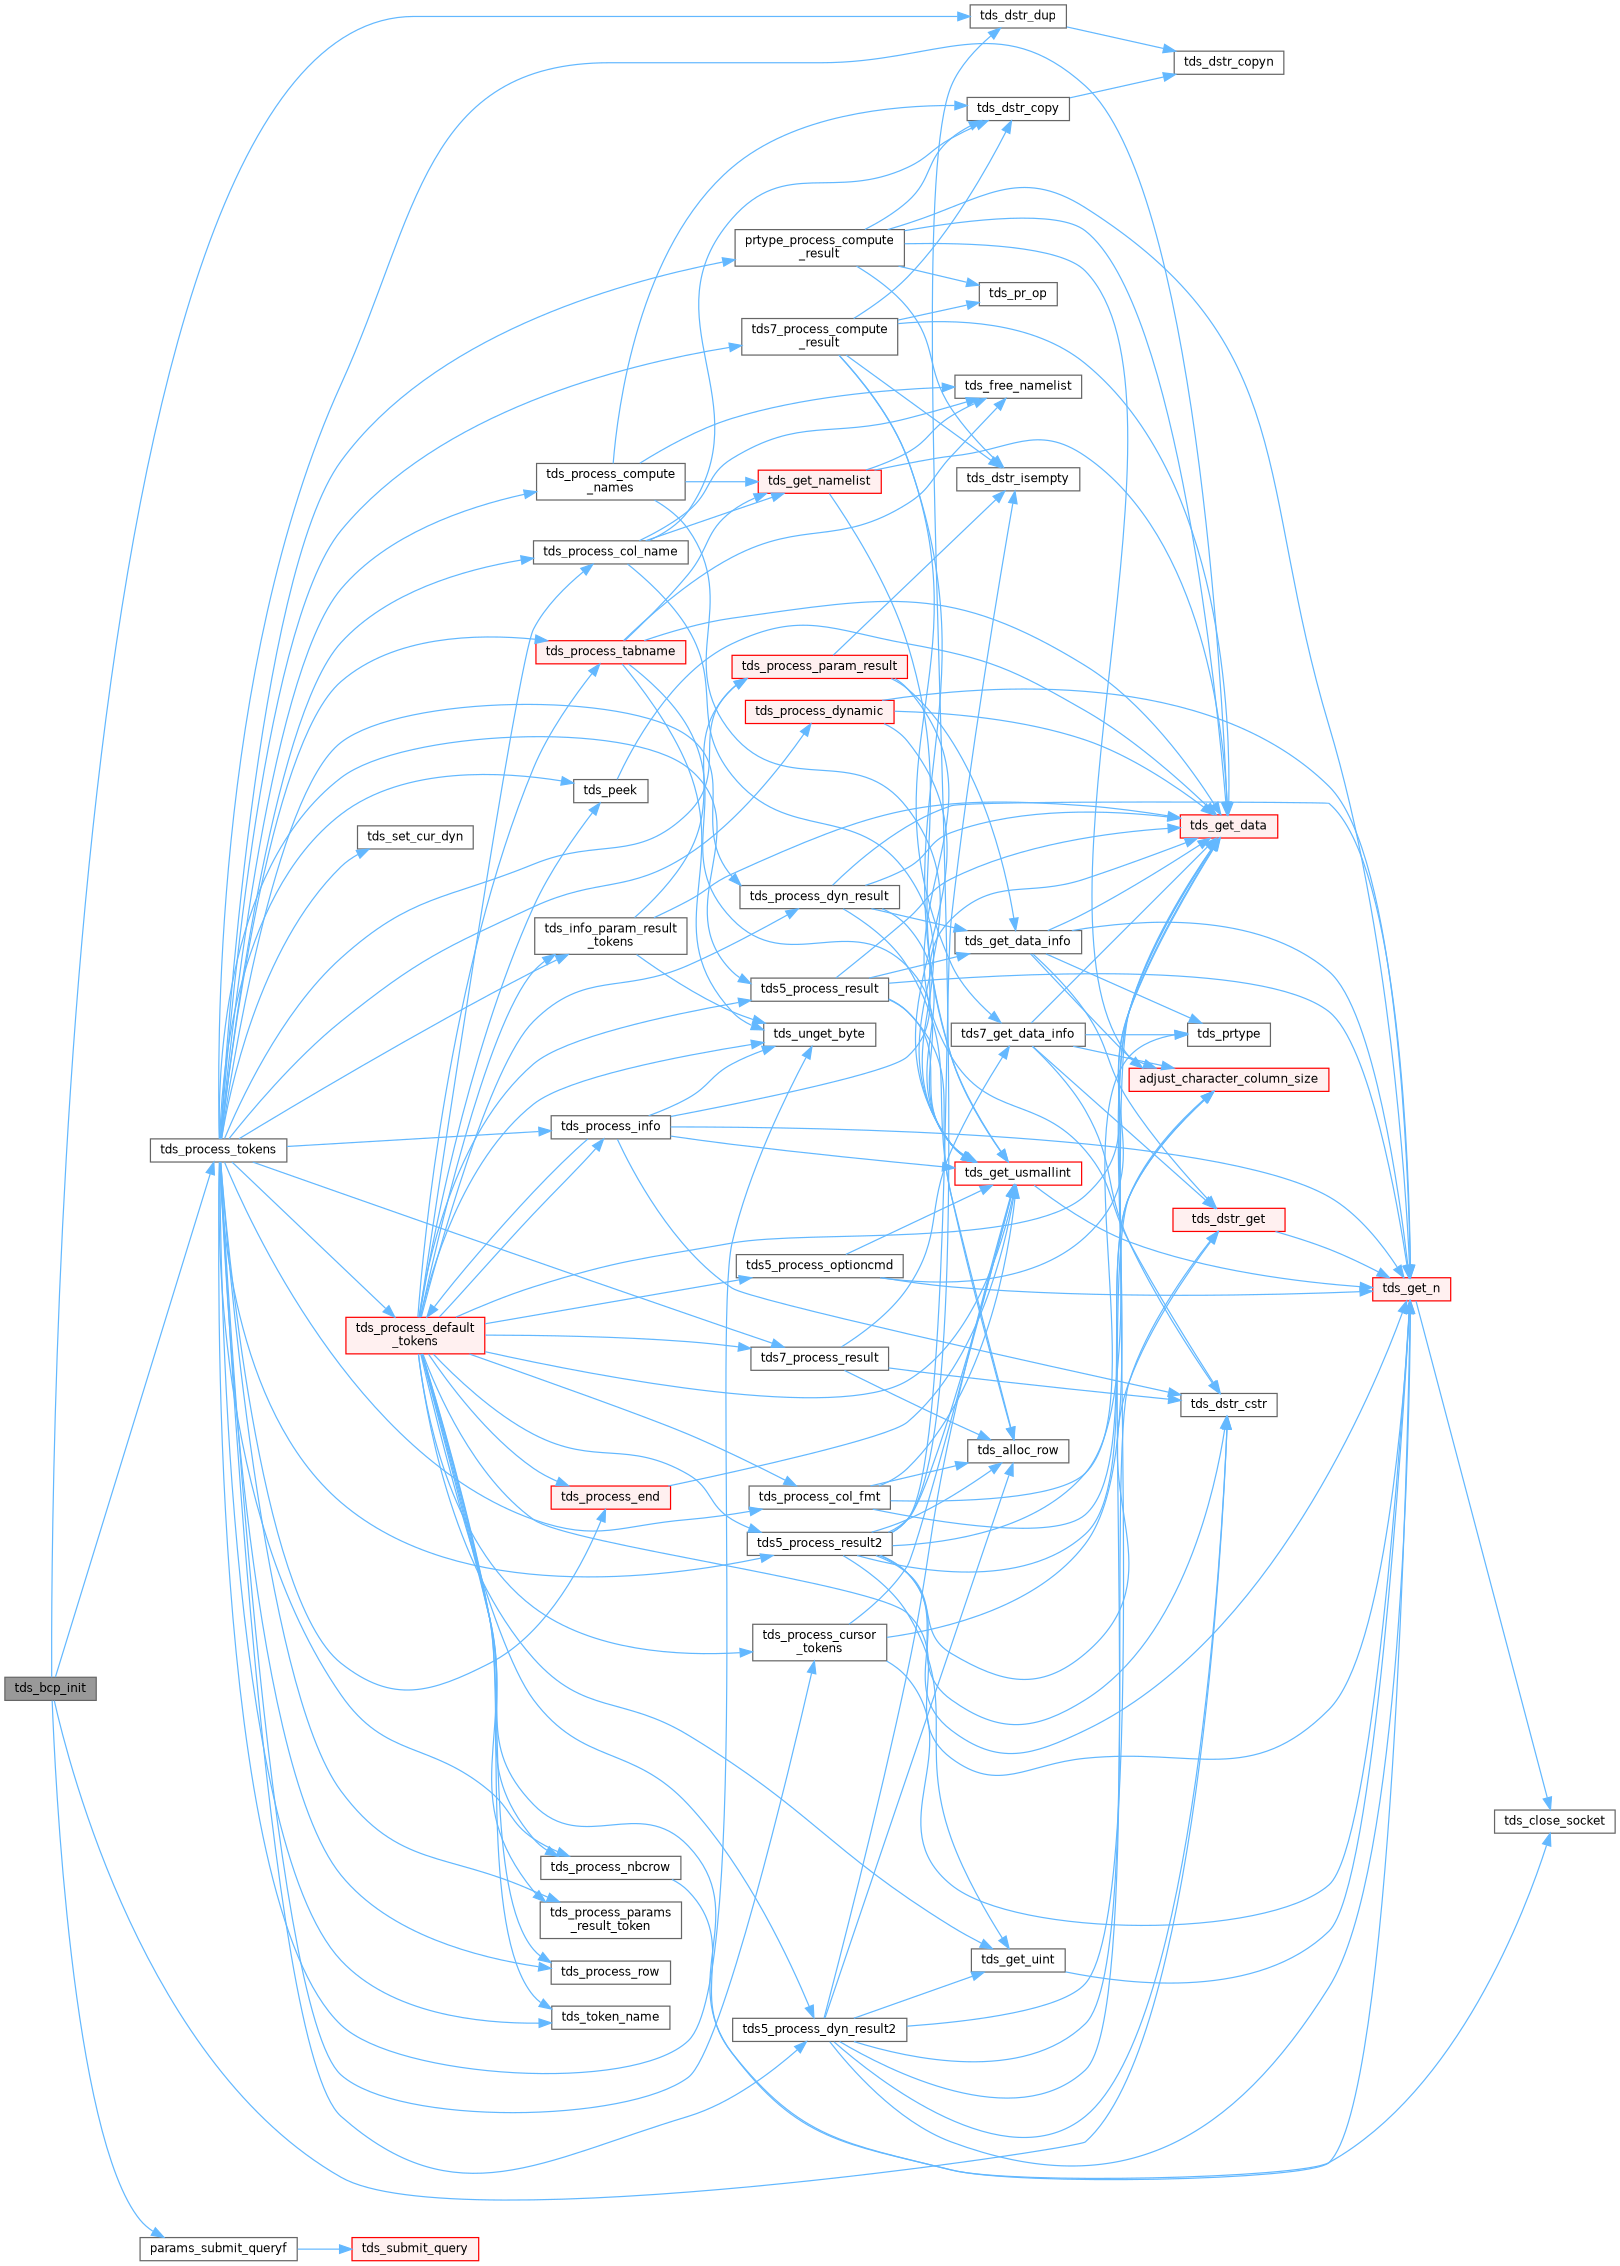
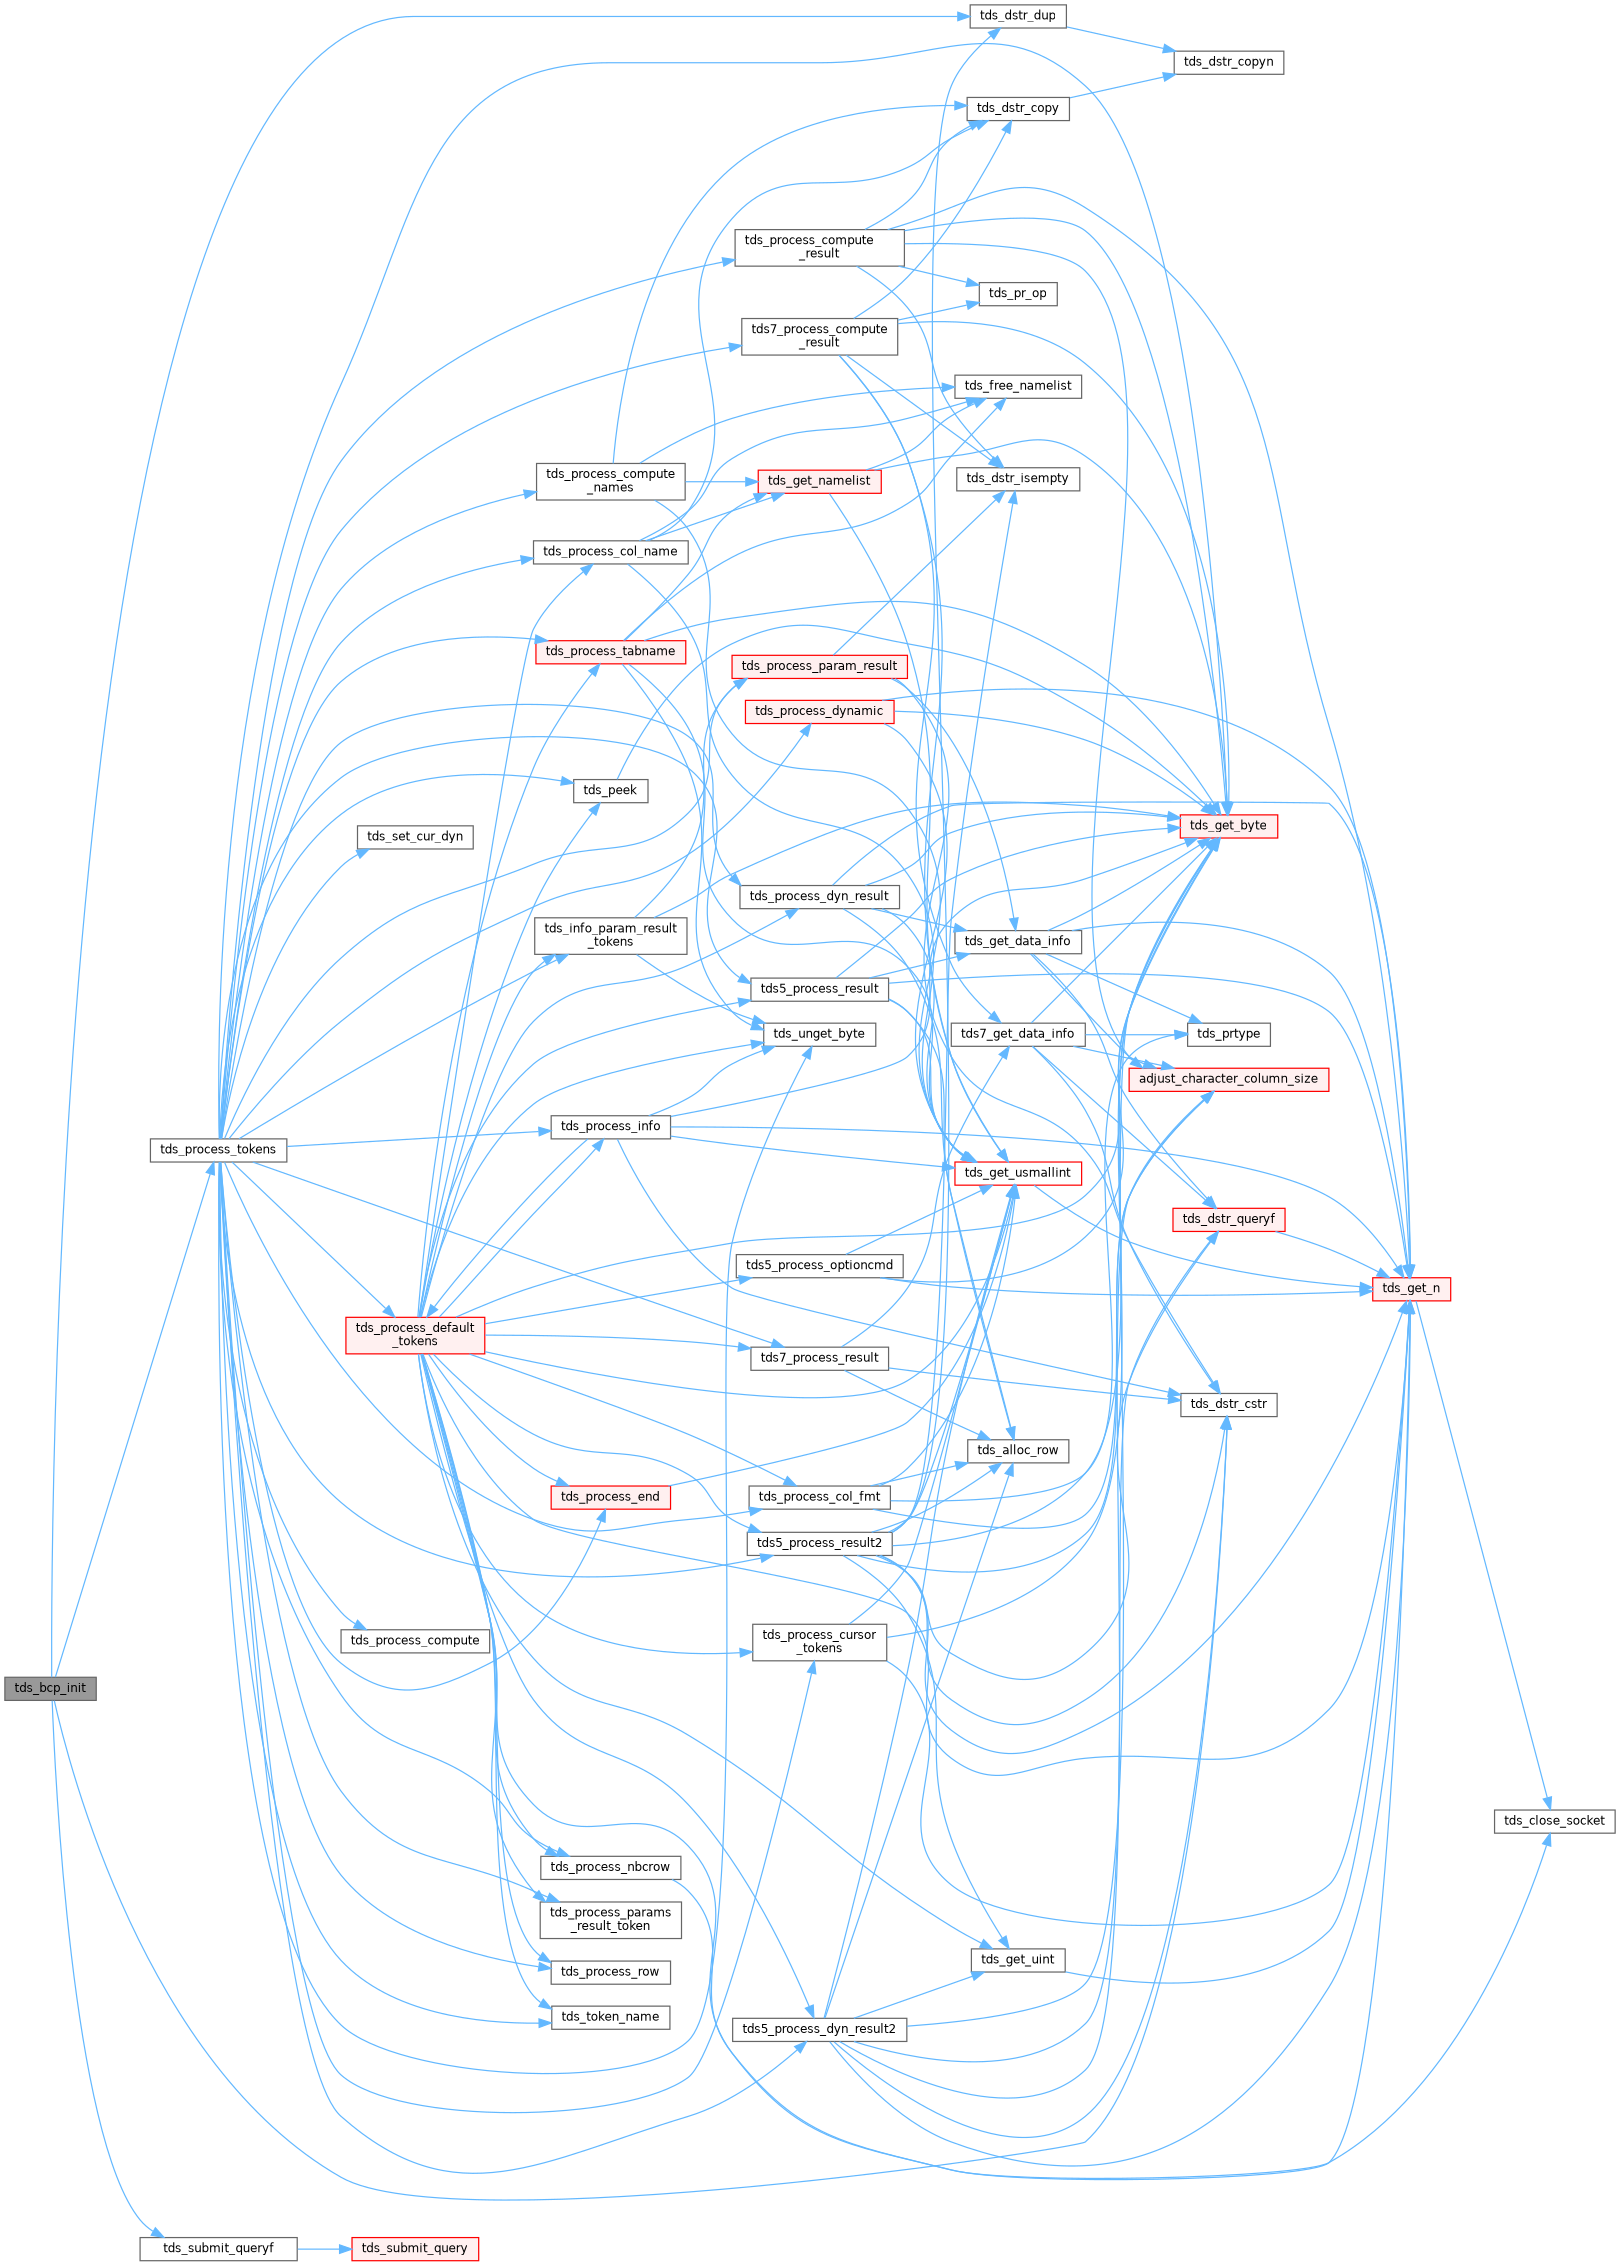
(820, 248) -> (820, 248)
(1229, 826) -> (1229, 826)
(1229, 1220) -> (1229, 1220)
none -> (415, 1641)
(219, 2249) -> (219, 2249)
